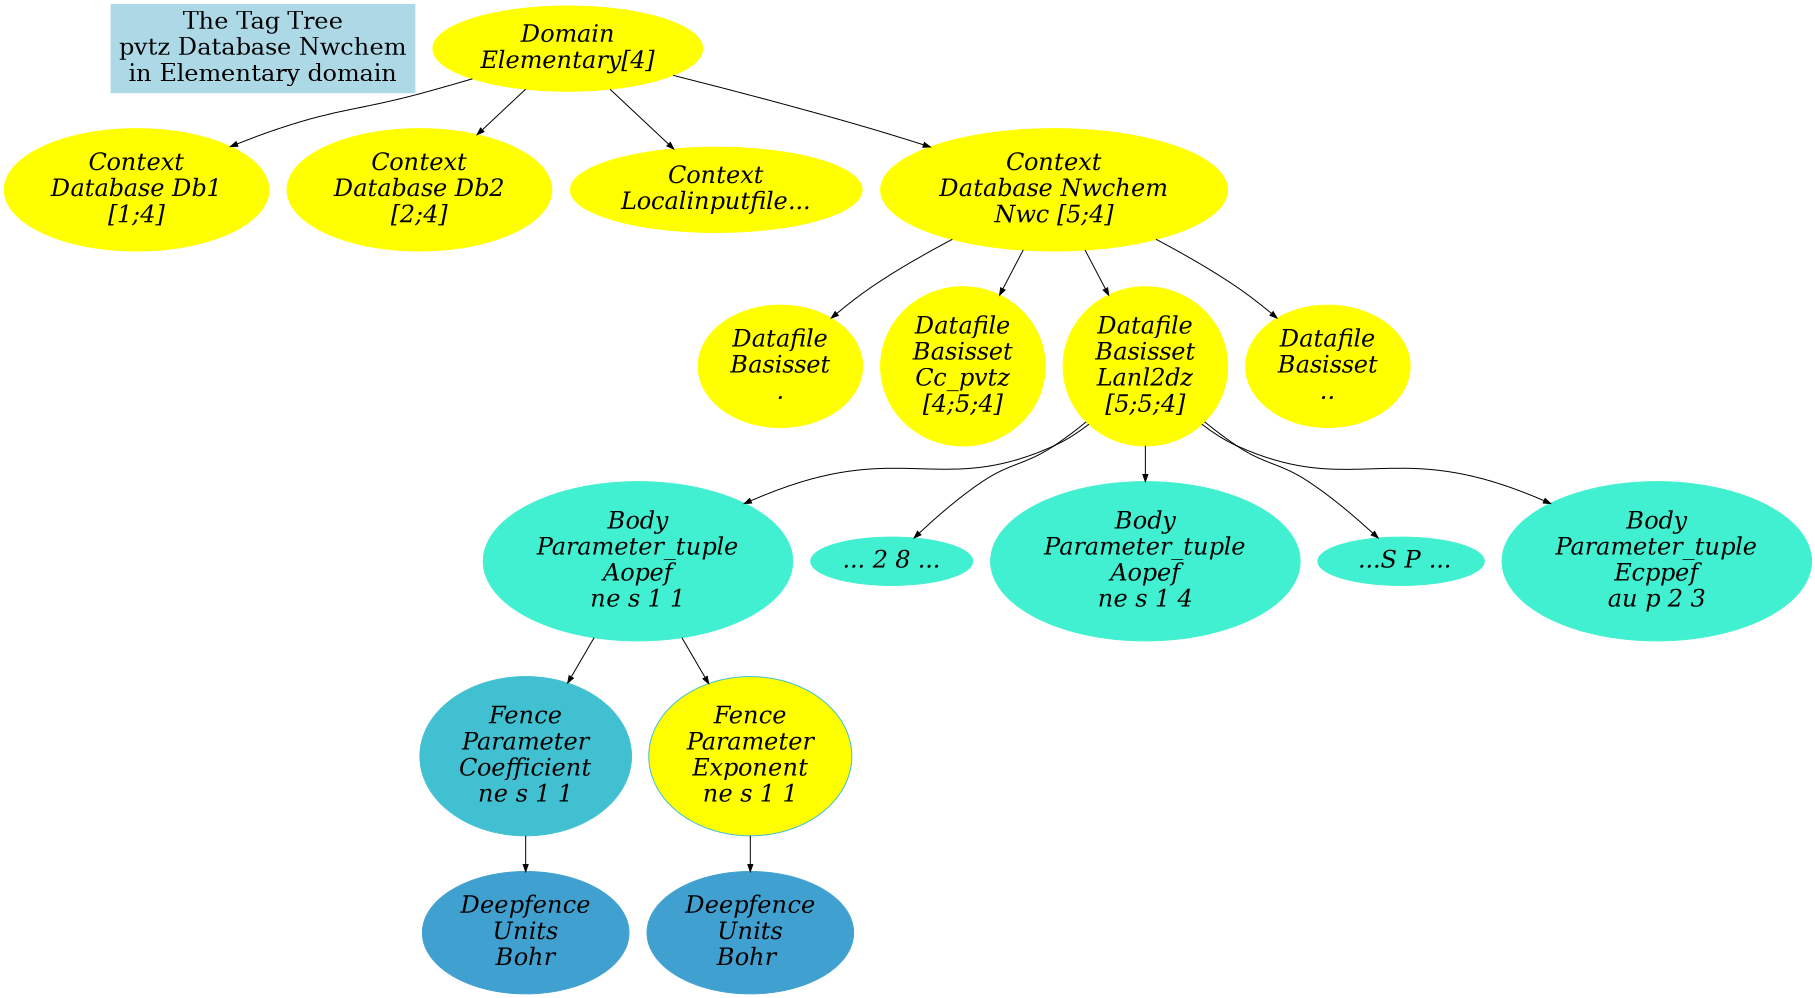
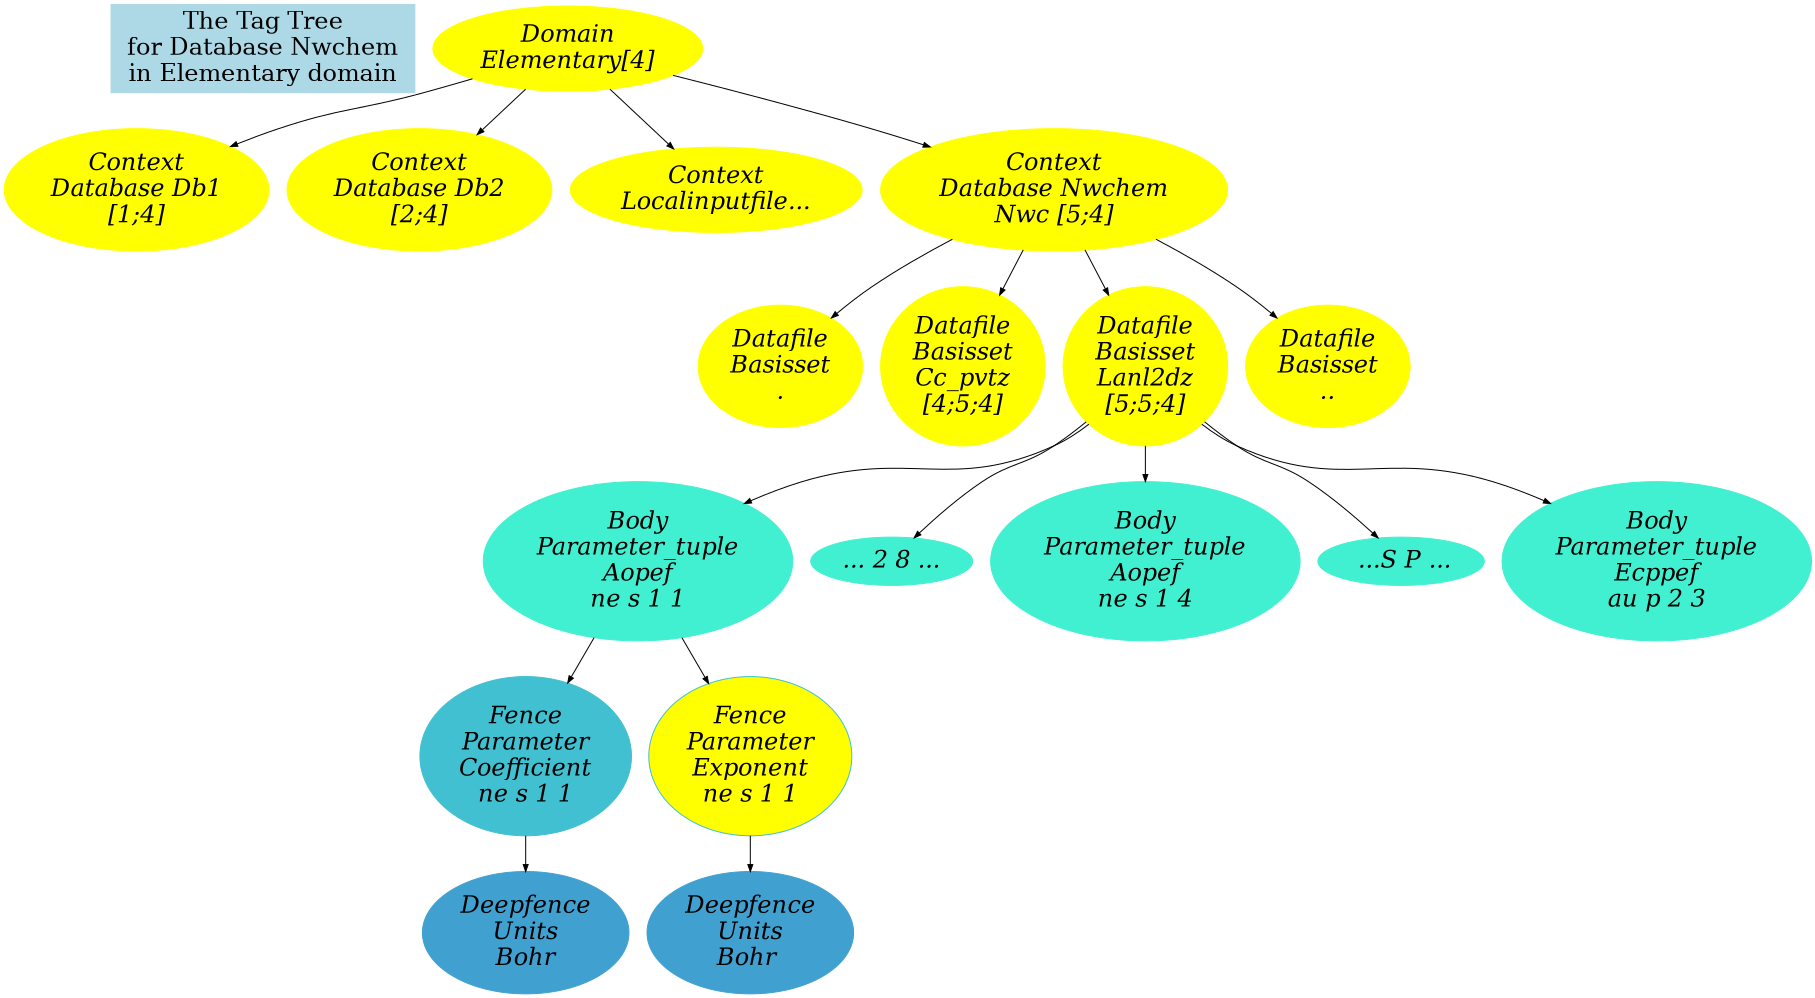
(263, 49) -> (263, 49)
